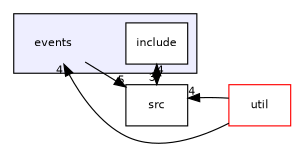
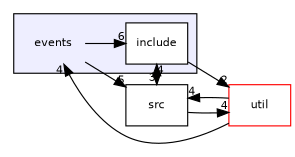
none -> (100, 43)
none -> (204, 72)
none -> (203, 113)
